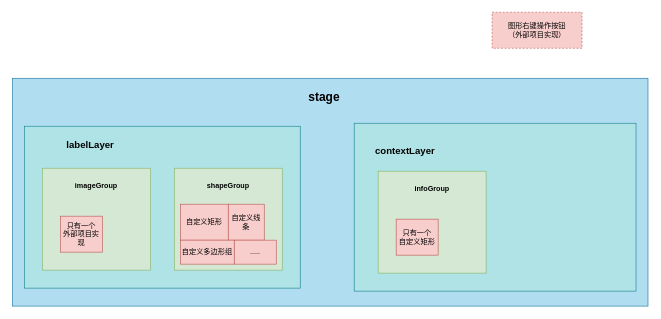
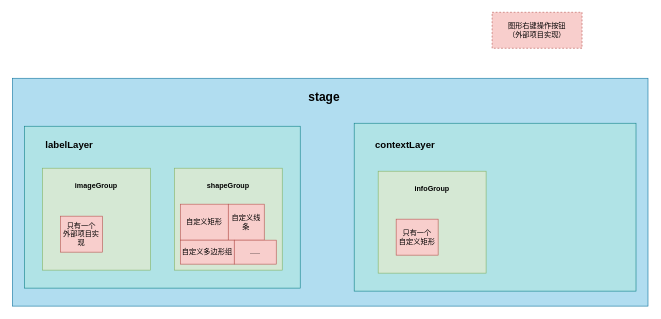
(90, 144) -> (69, 144)
(405, 150) -> (405, 144)
